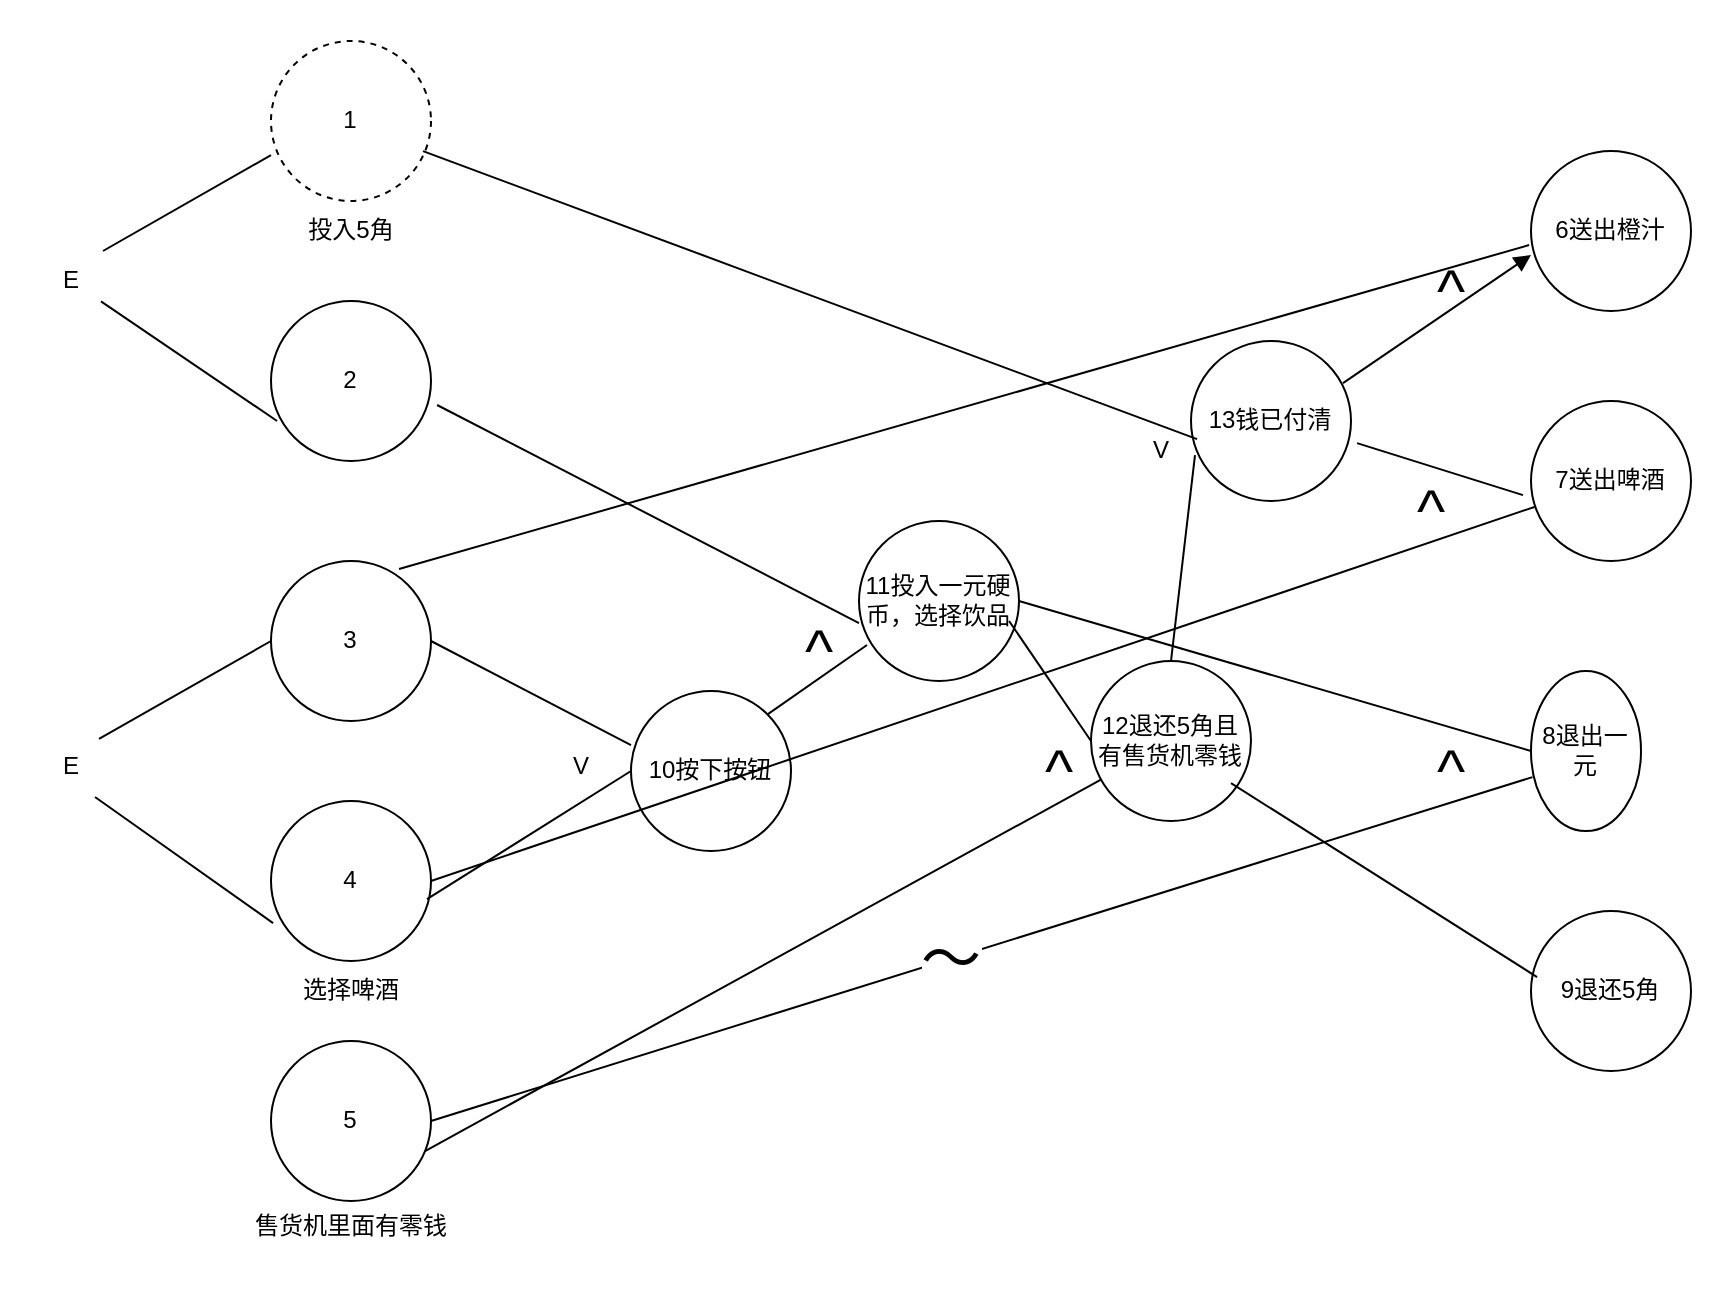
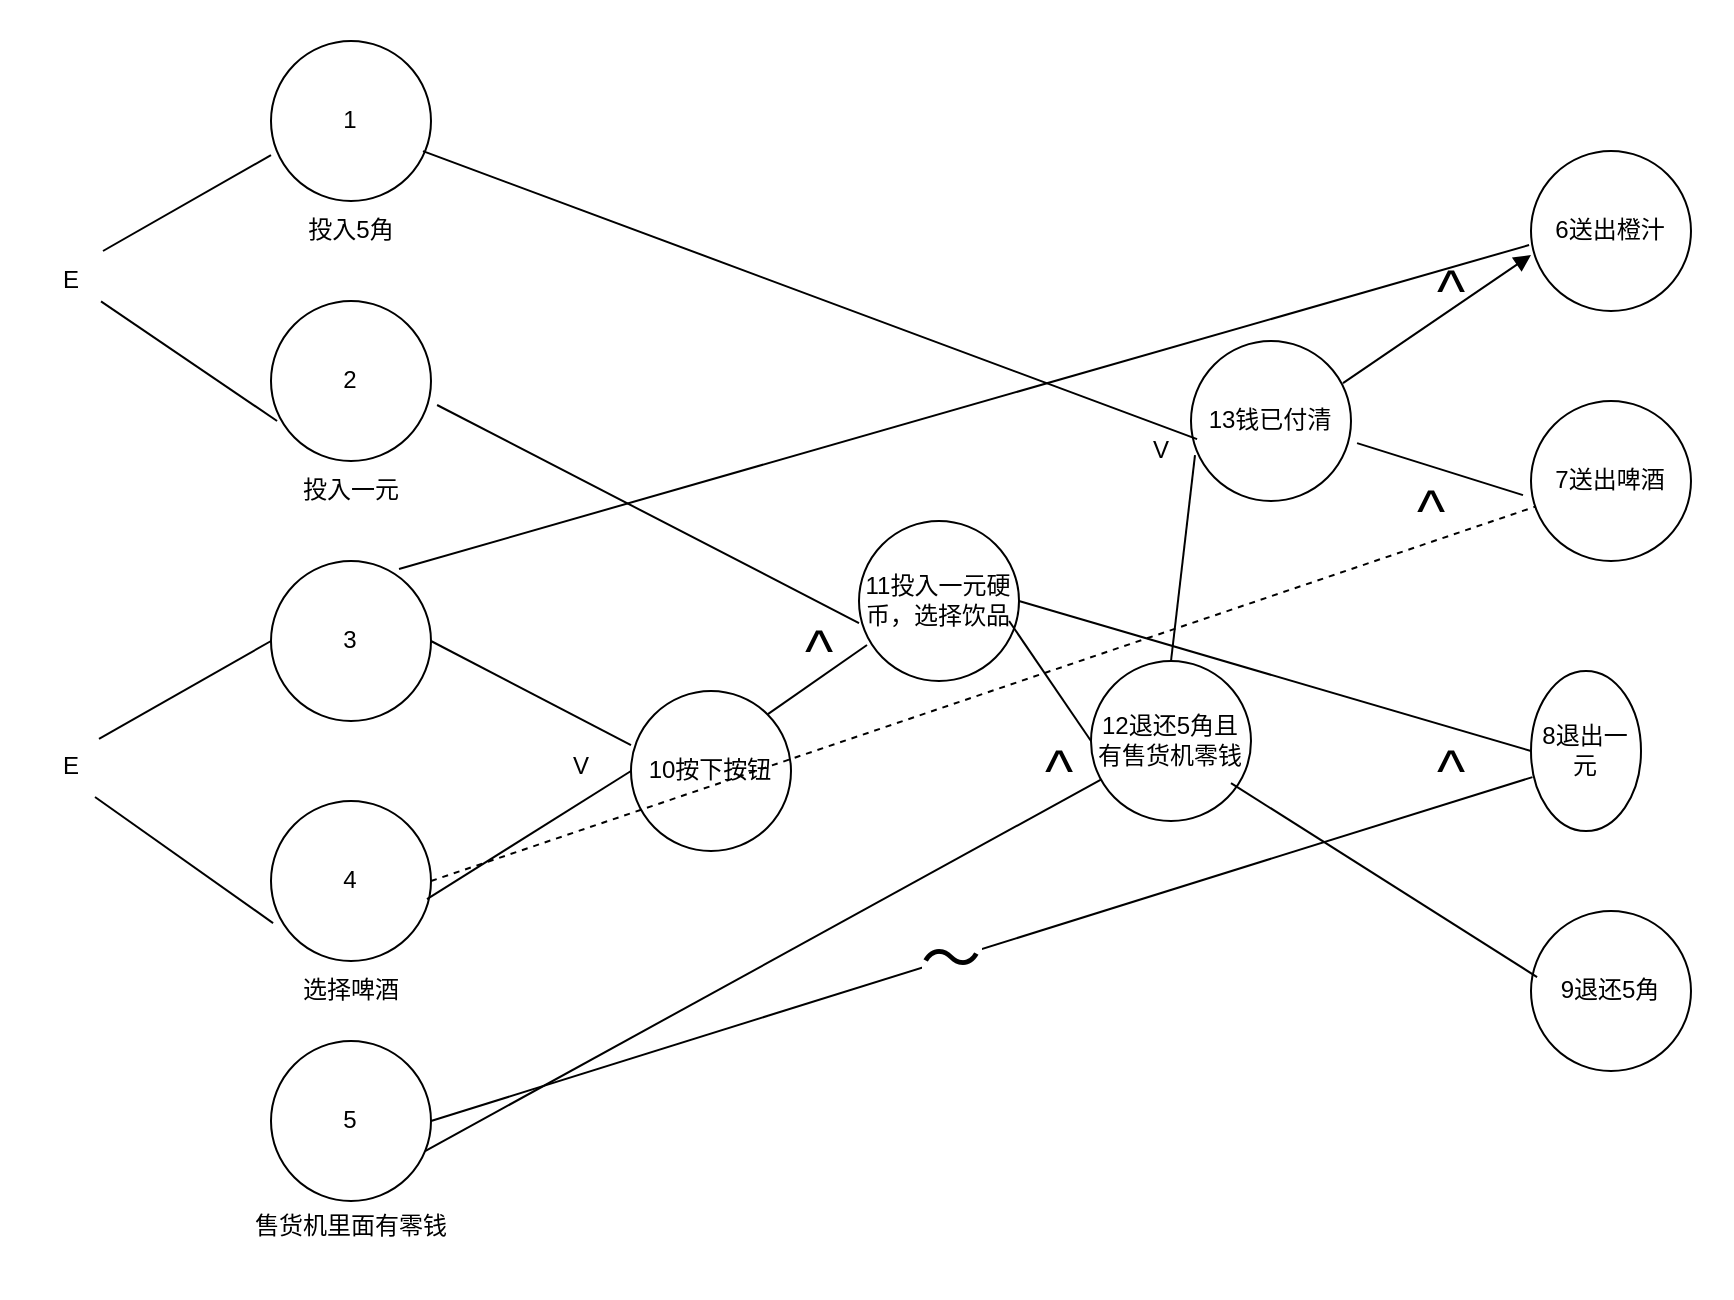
(351, 121) -> (351, 121)
none -> (351, 491)
(819, 750) -> (819, 750)
